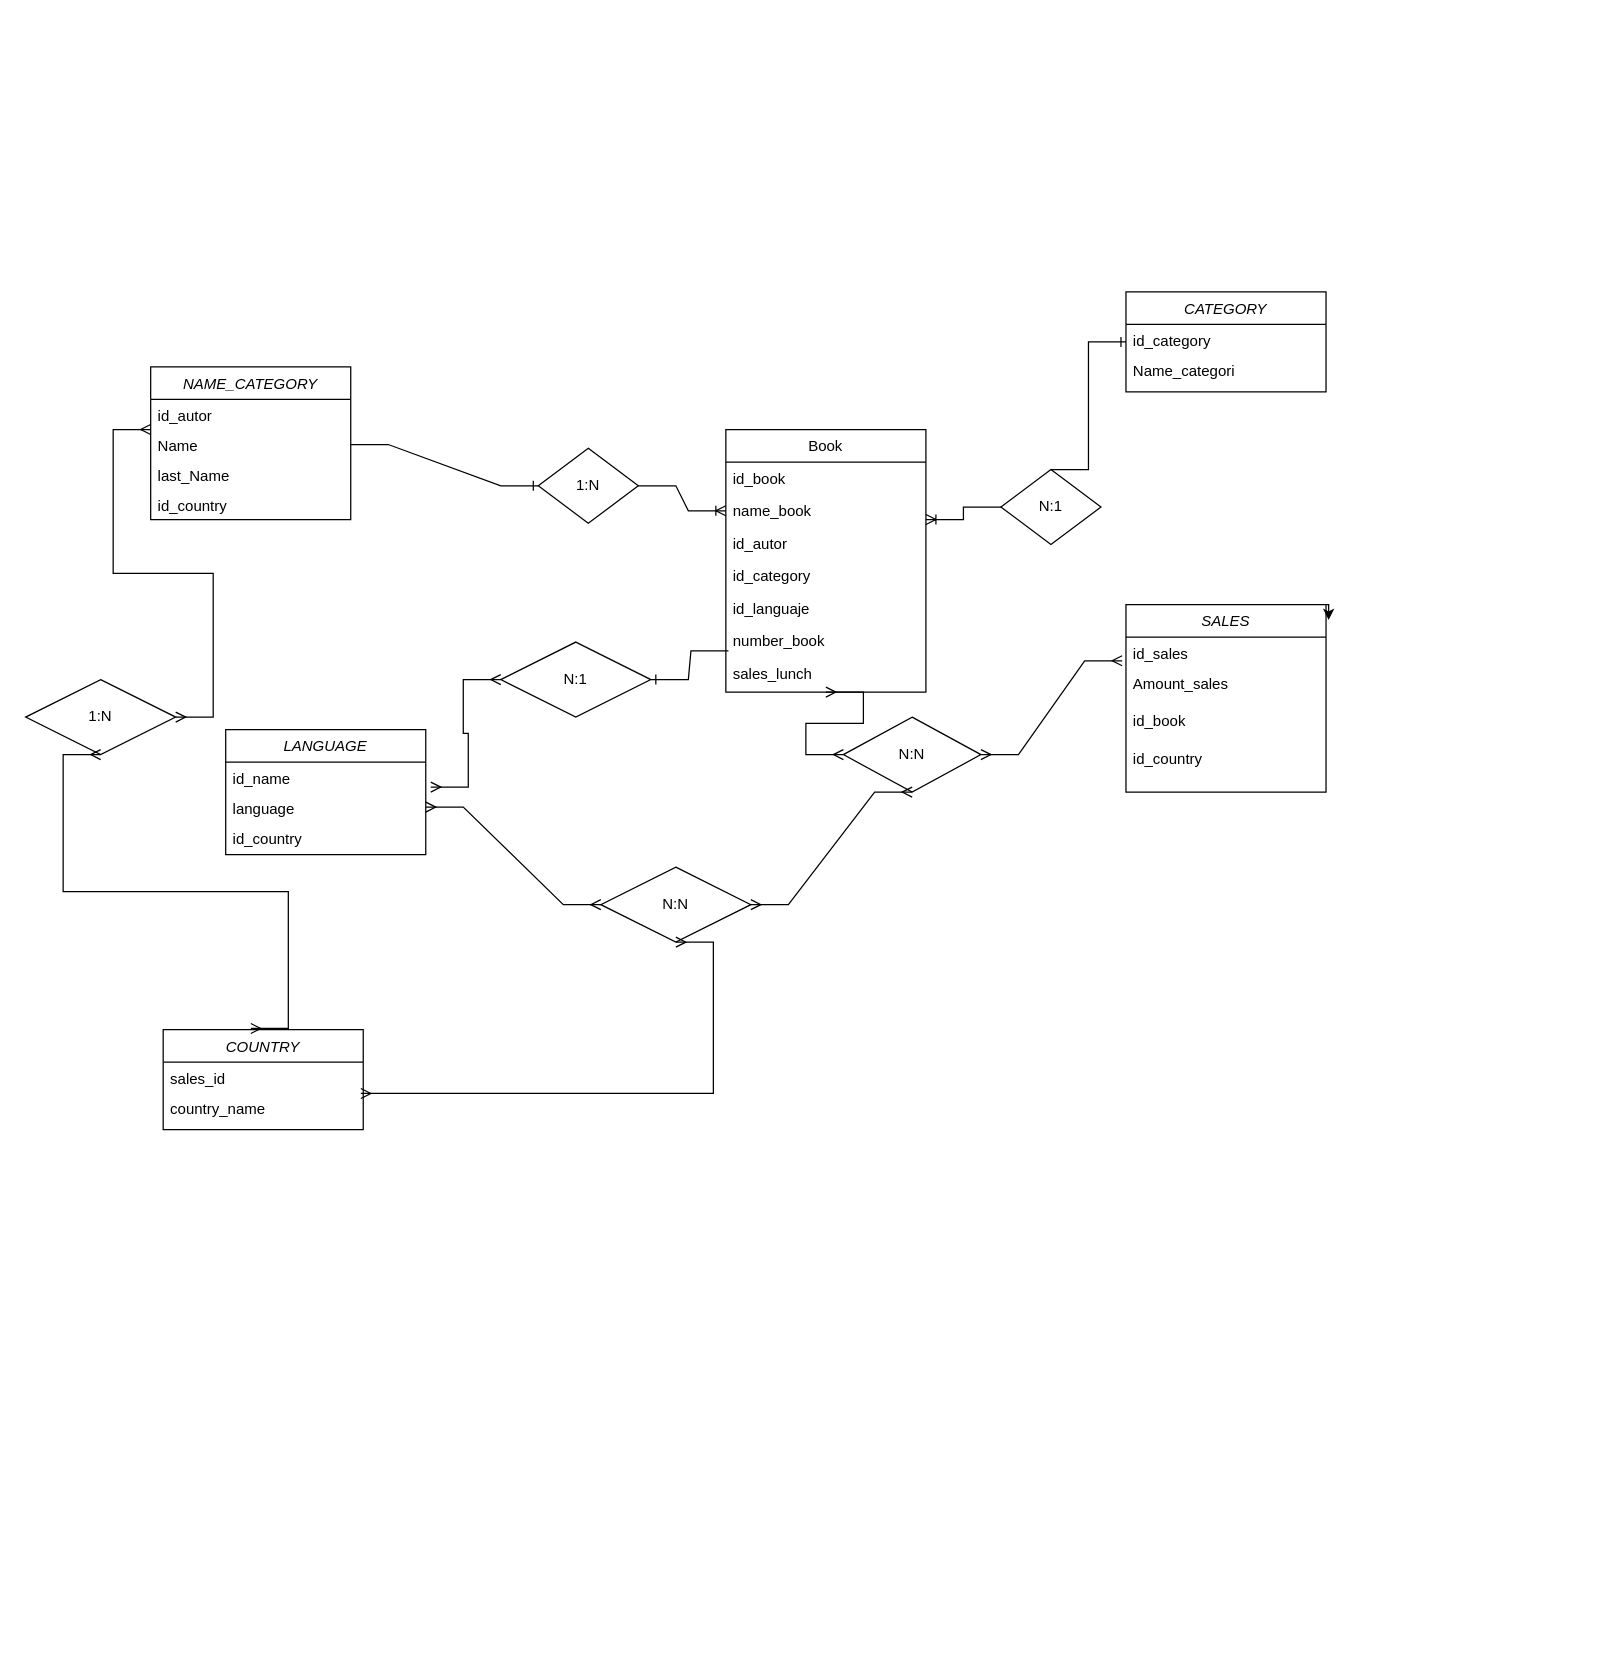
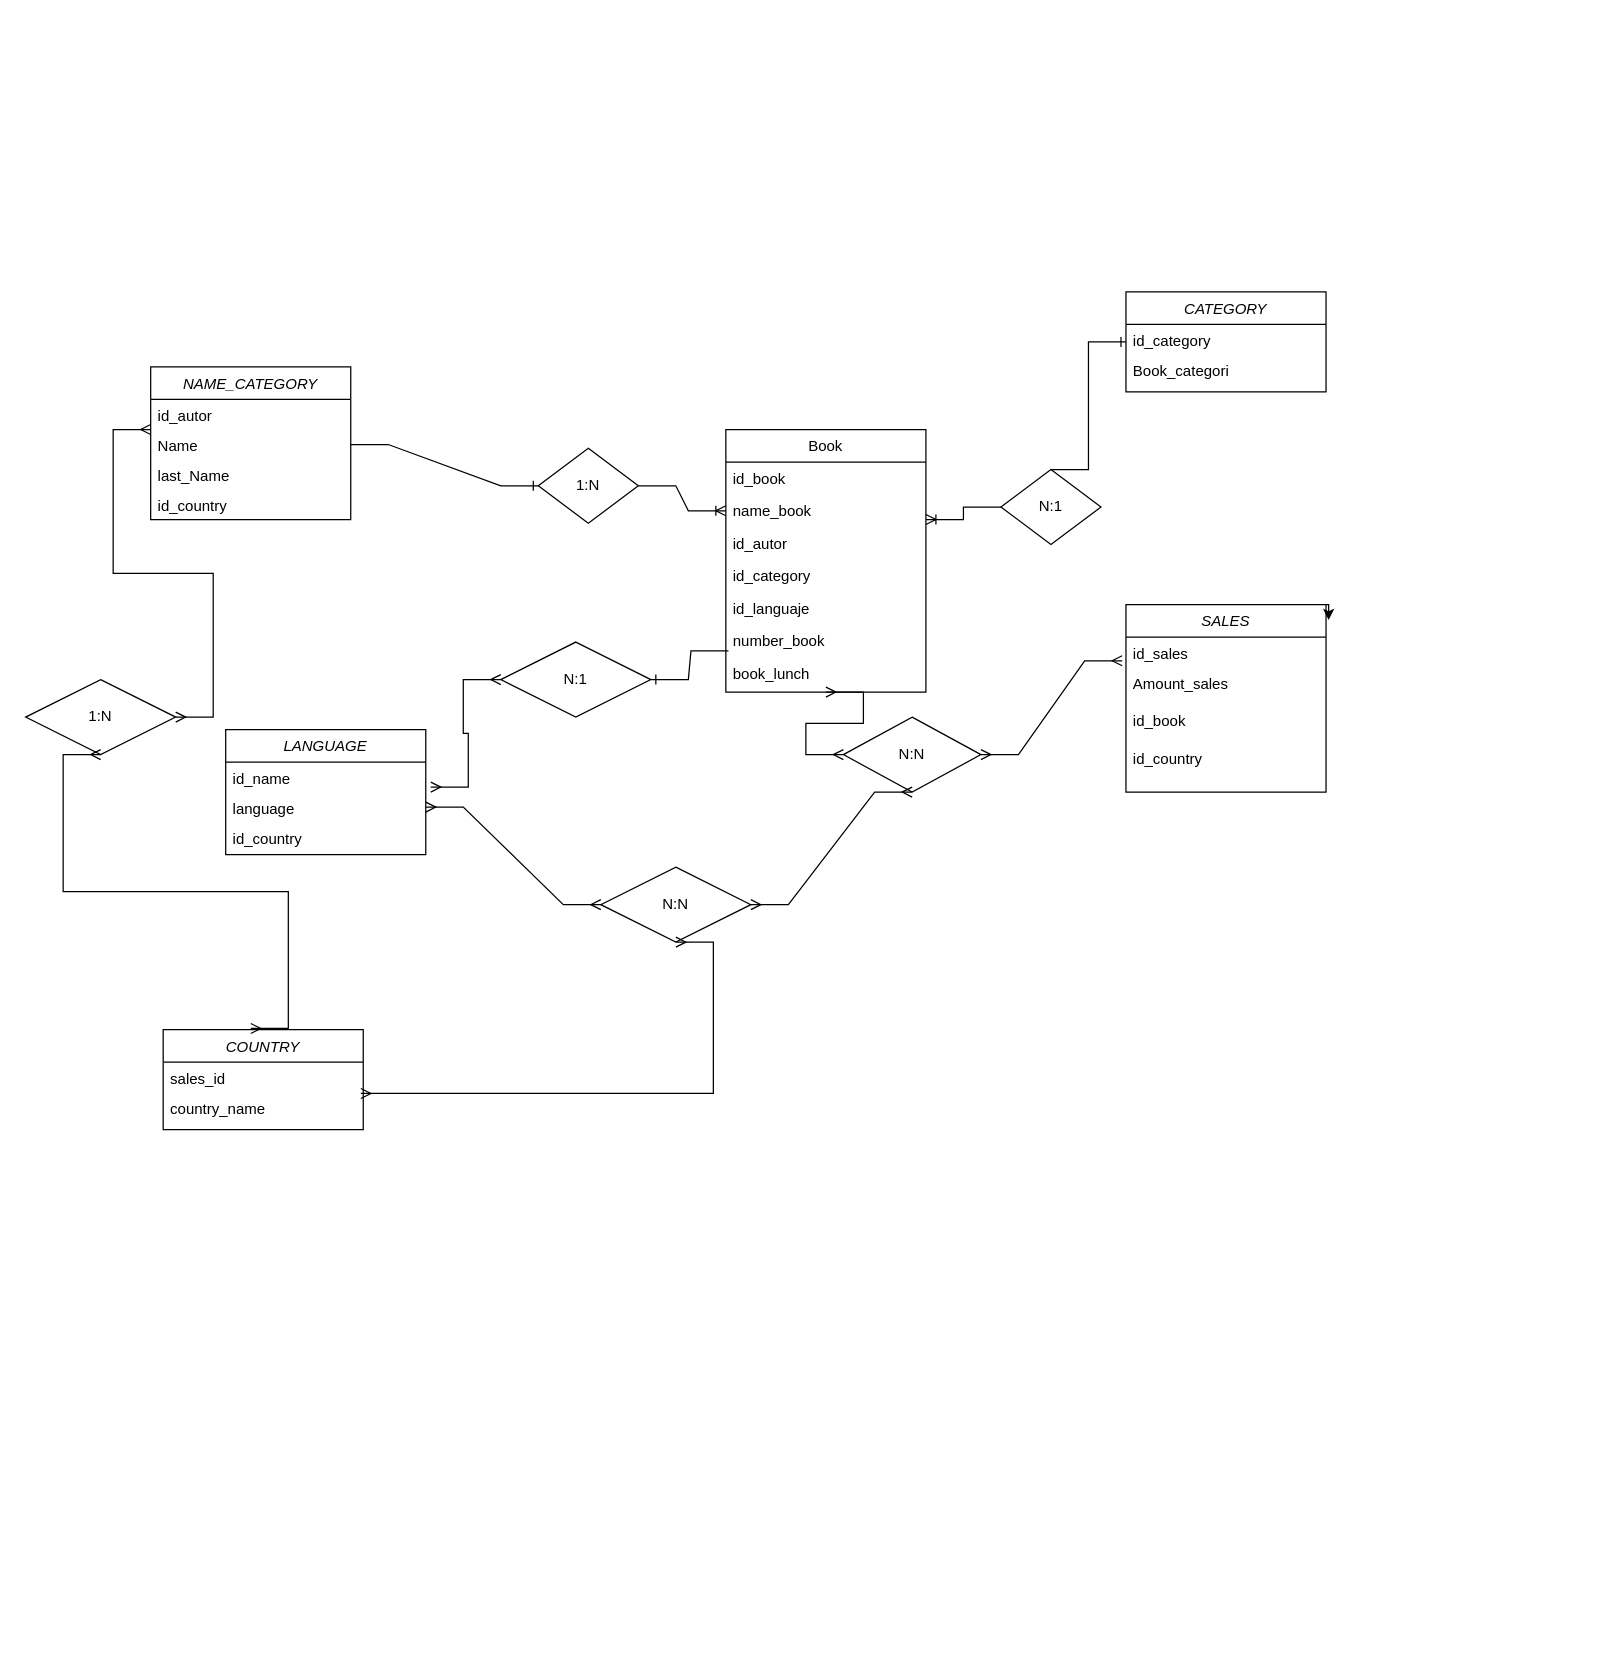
(1185, 371) -> (1185, 371)
(775, 674) -> (773, 674)
